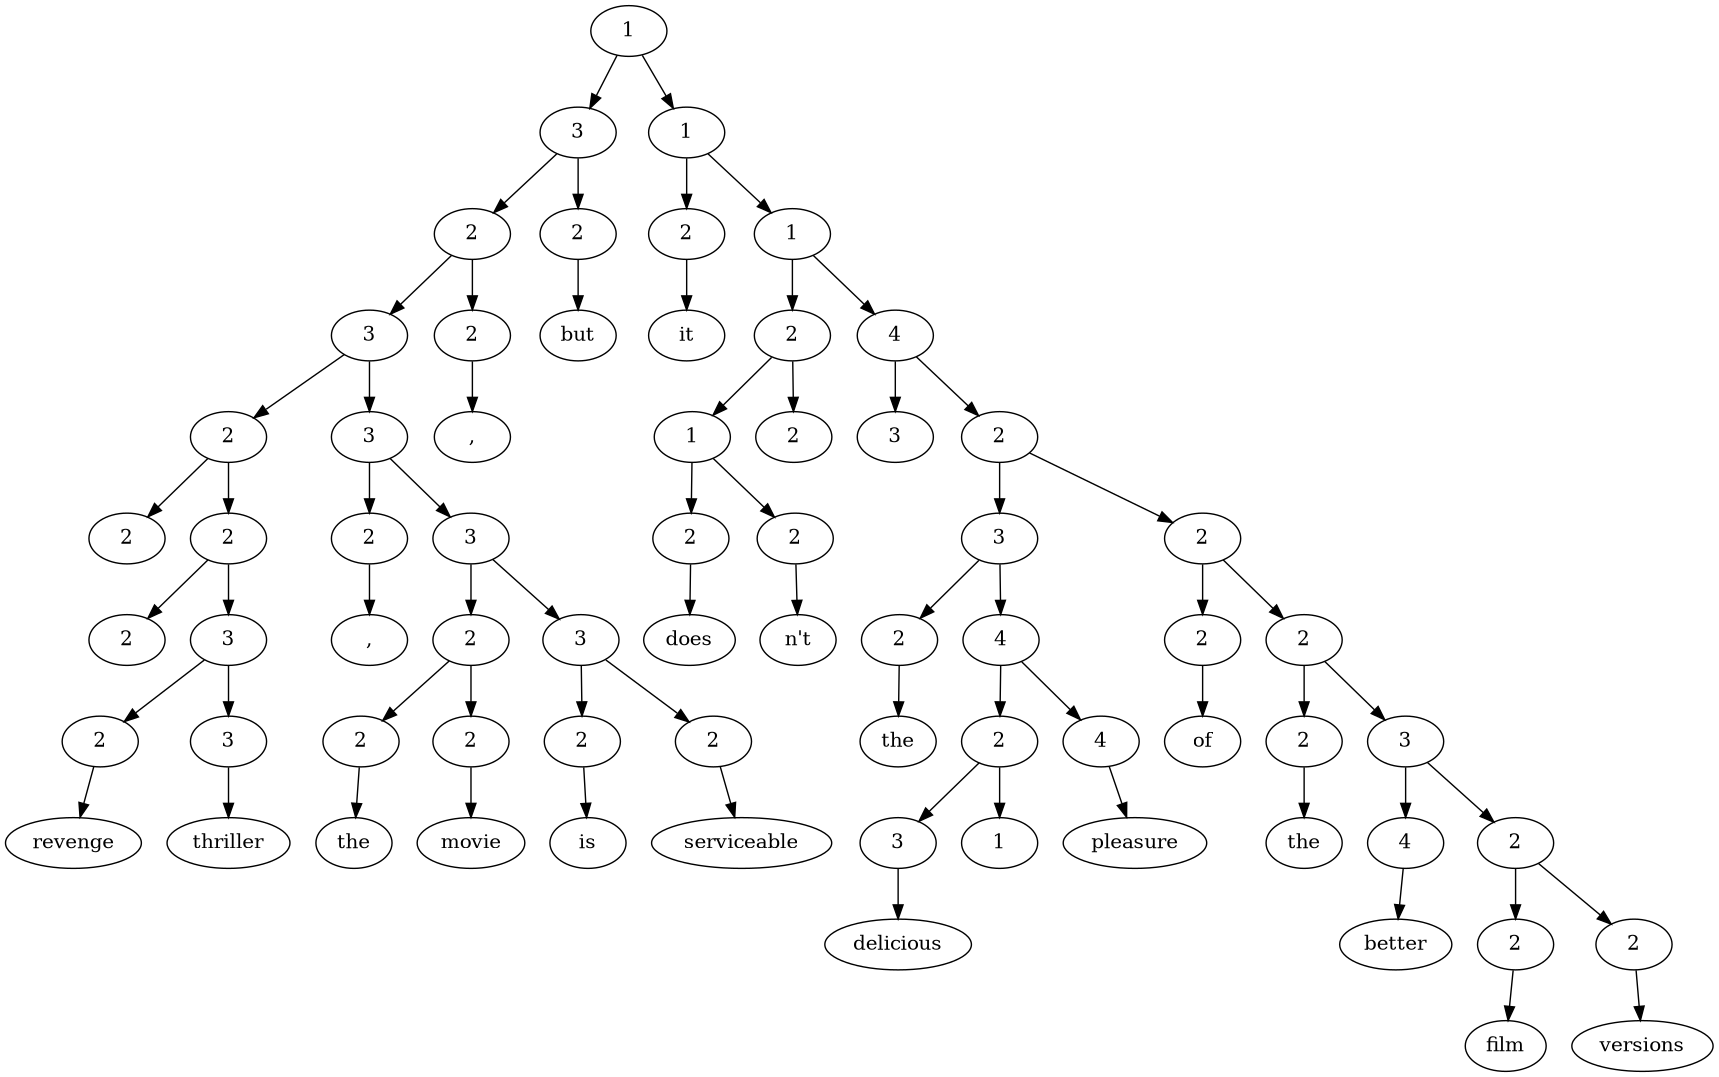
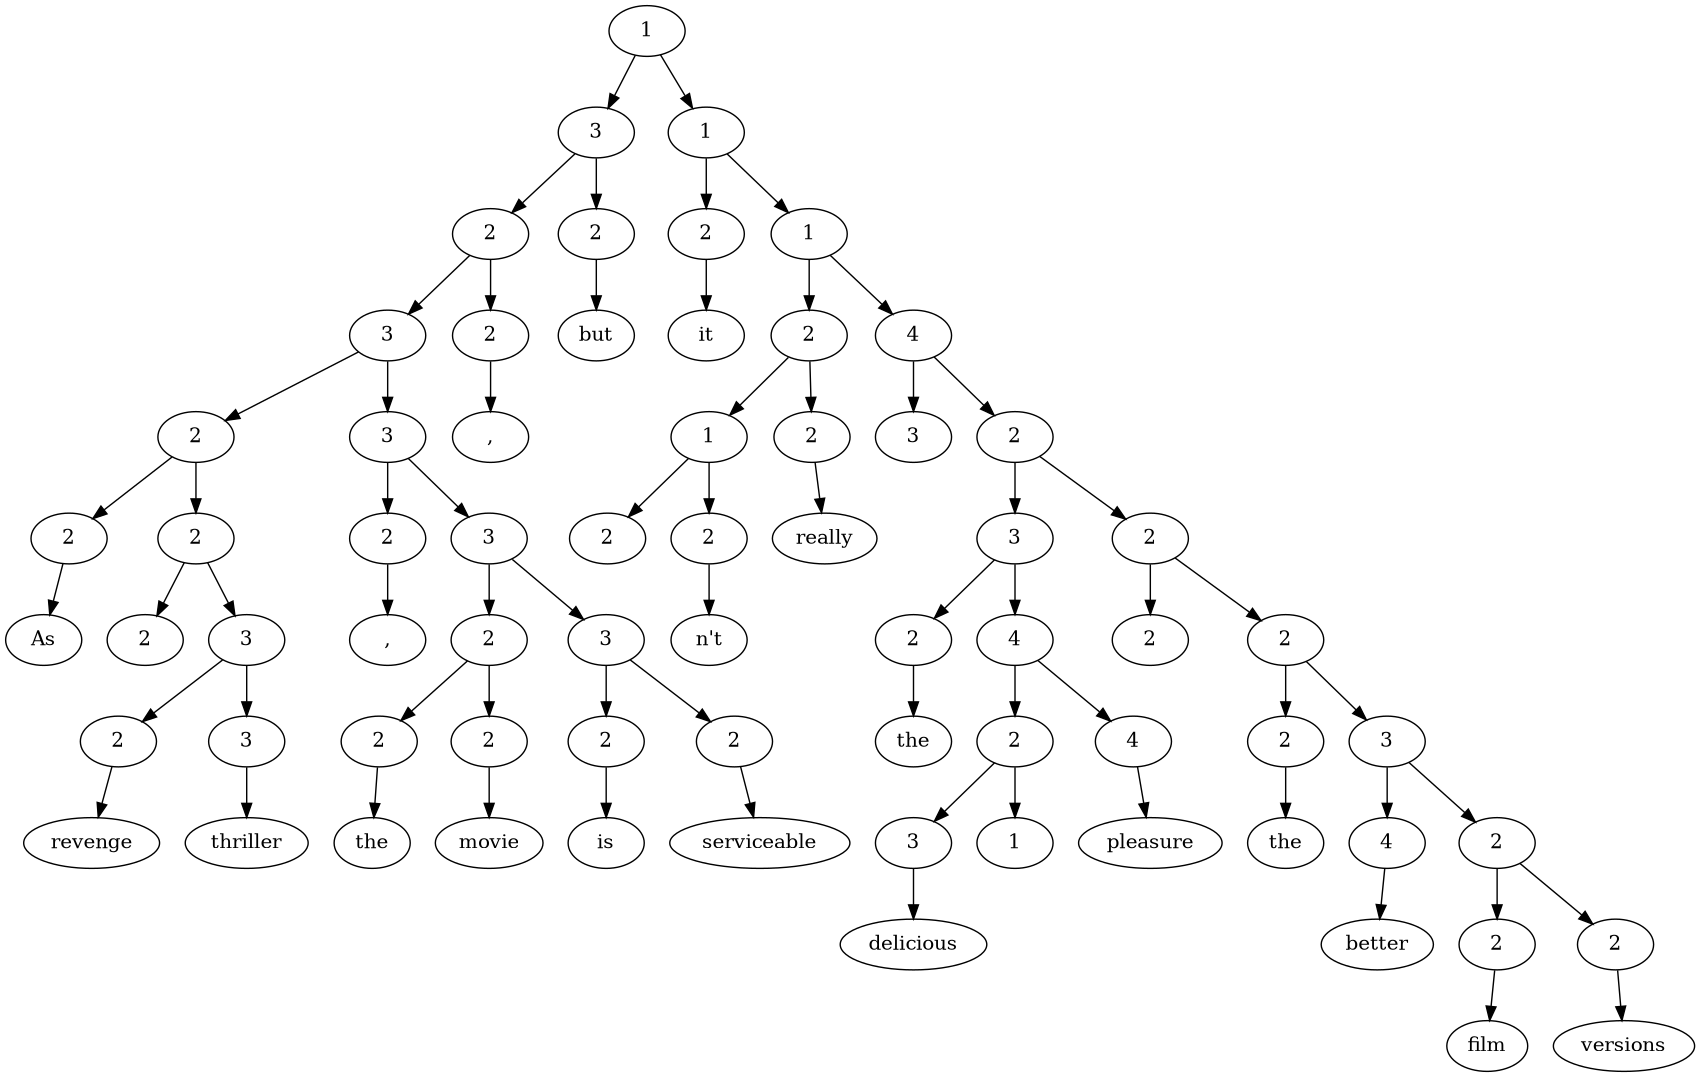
none -> (825, 539)
none -> (44, 640)
(689, 640) -> none
(1203, 742) -> none
